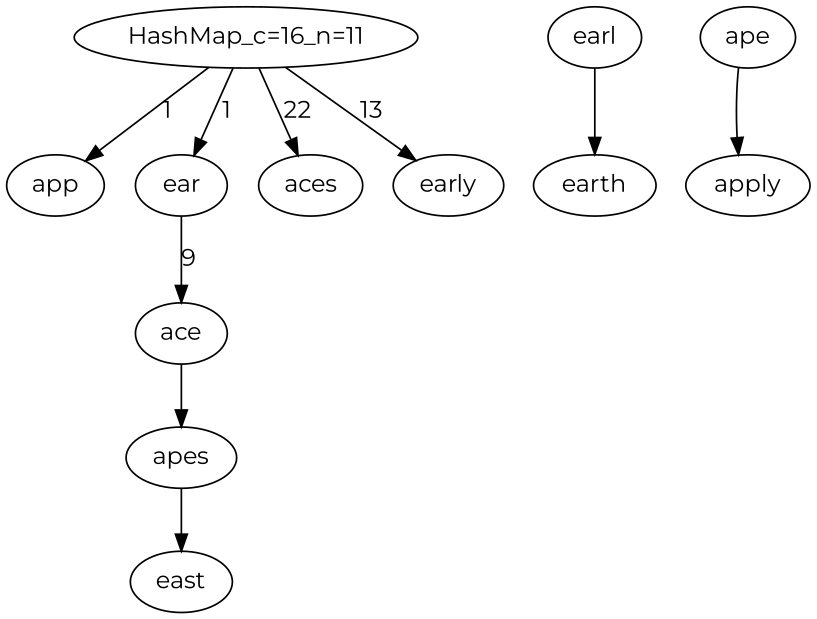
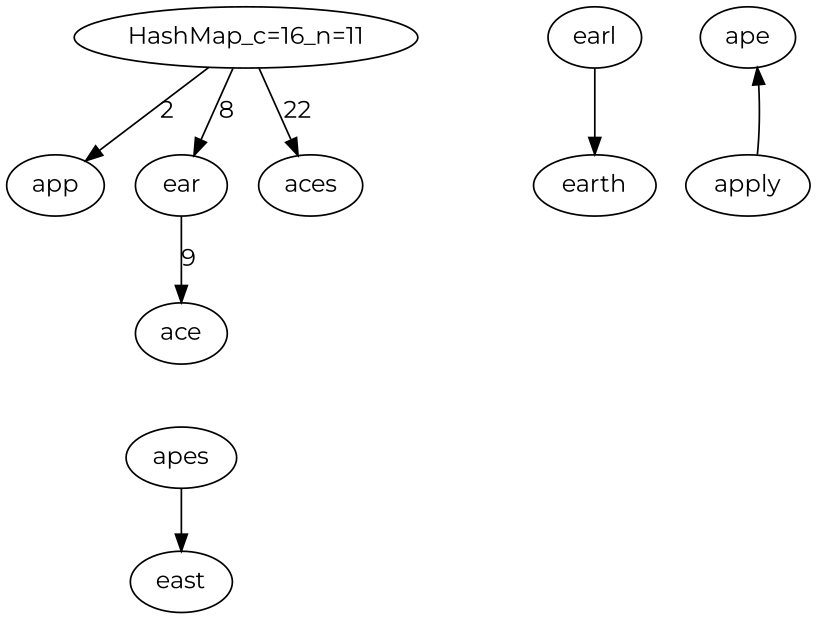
(737, 103) -> (759, 120)
(168, 111) -> (168, 111)
(227, 111) -> (227, 111)
(448, 185) -> none
(181, 387) -> none
